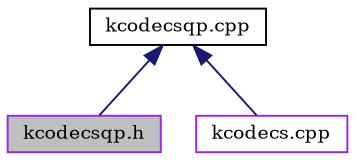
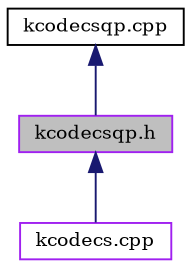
(232, 88) -> (96, 198)
